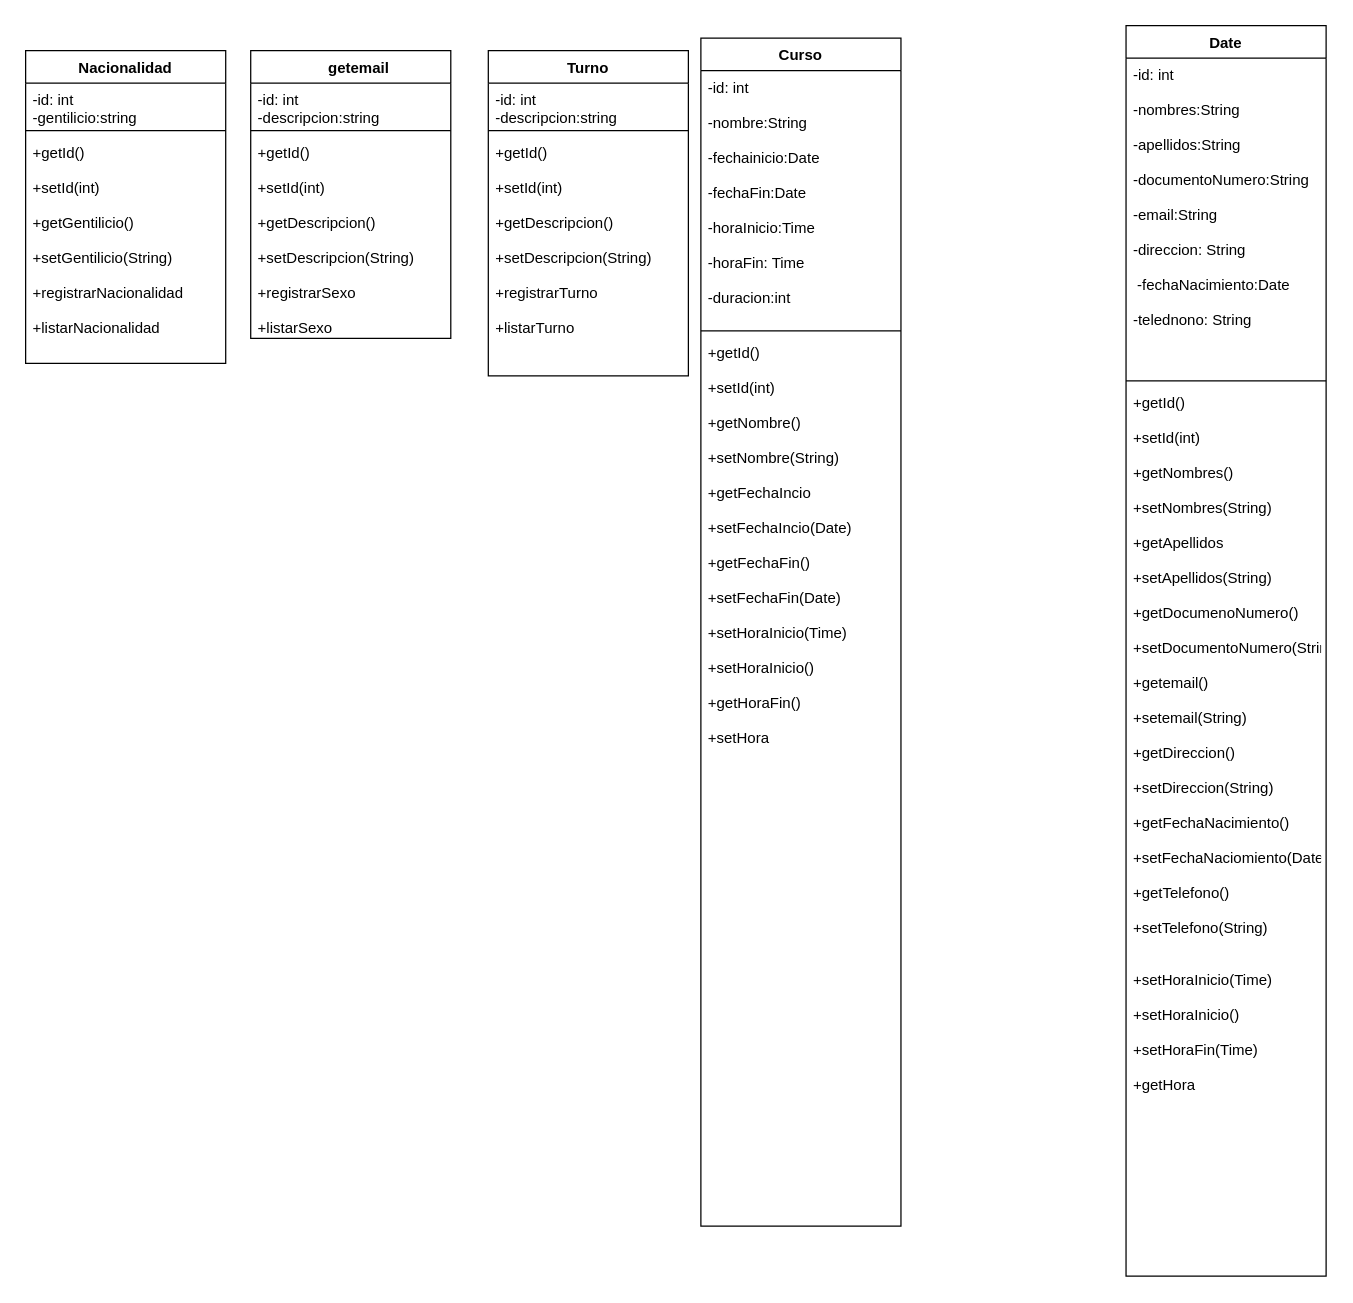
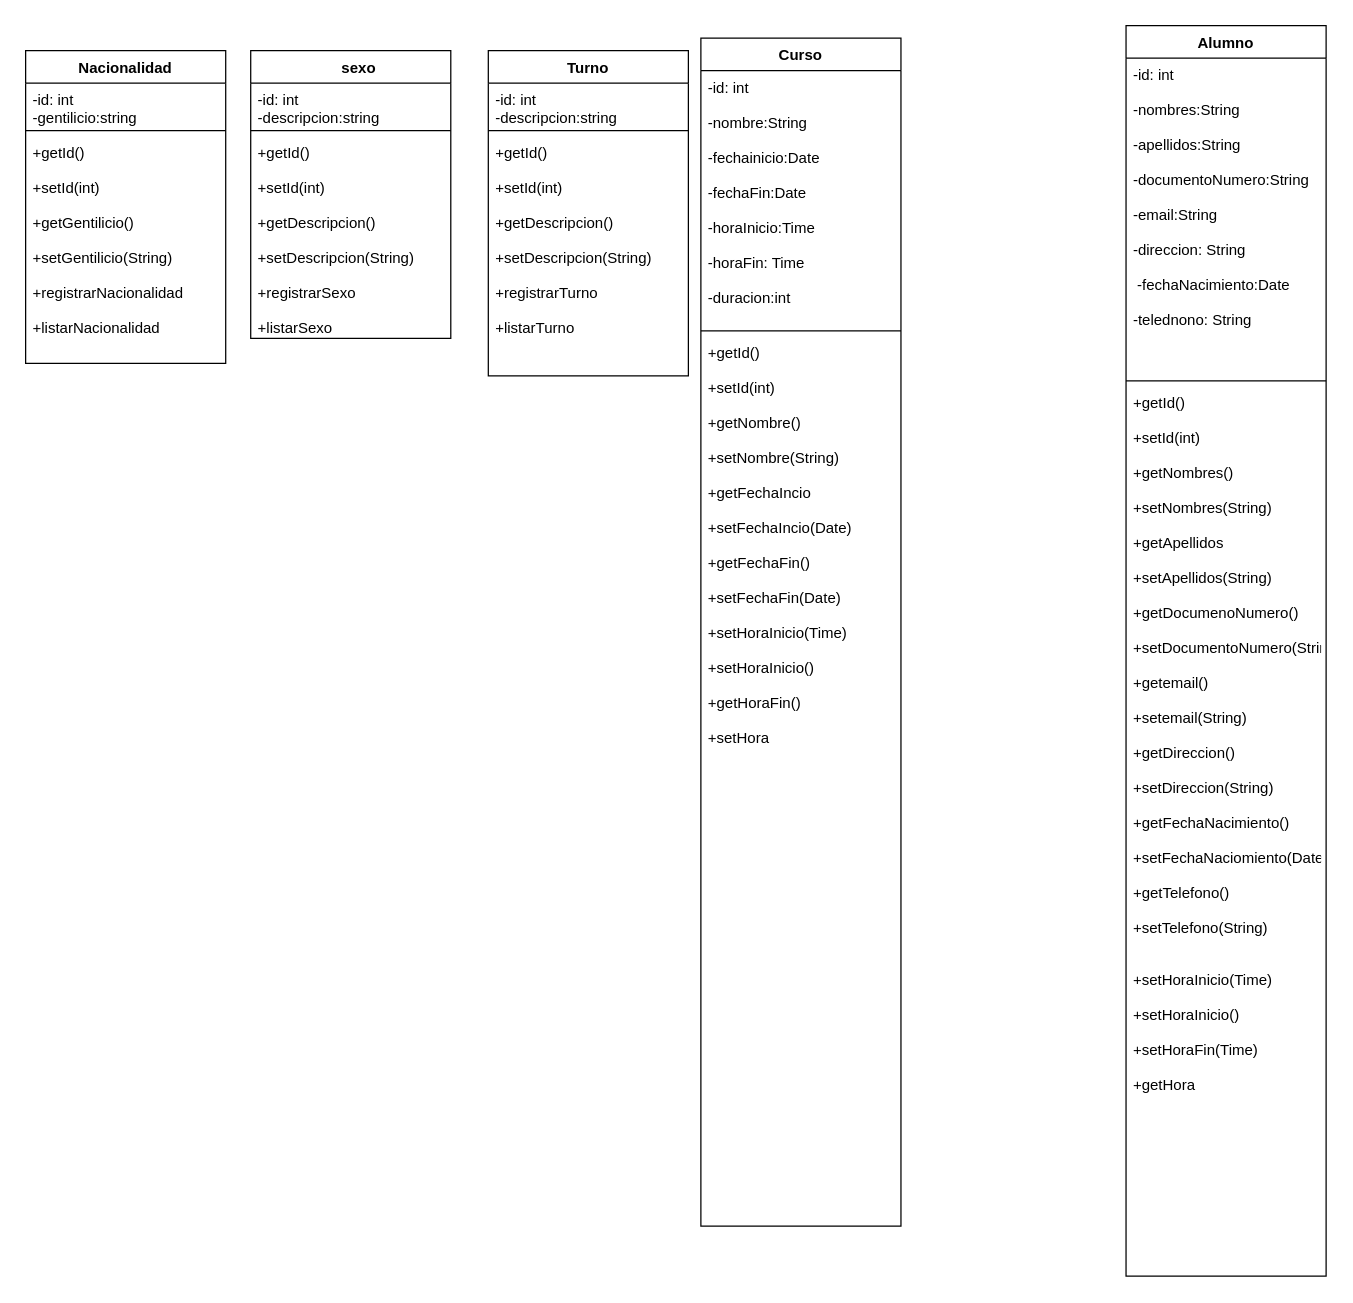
(1225, 43) -> (1225, 43)
(350, 68) -> (350, 68)
